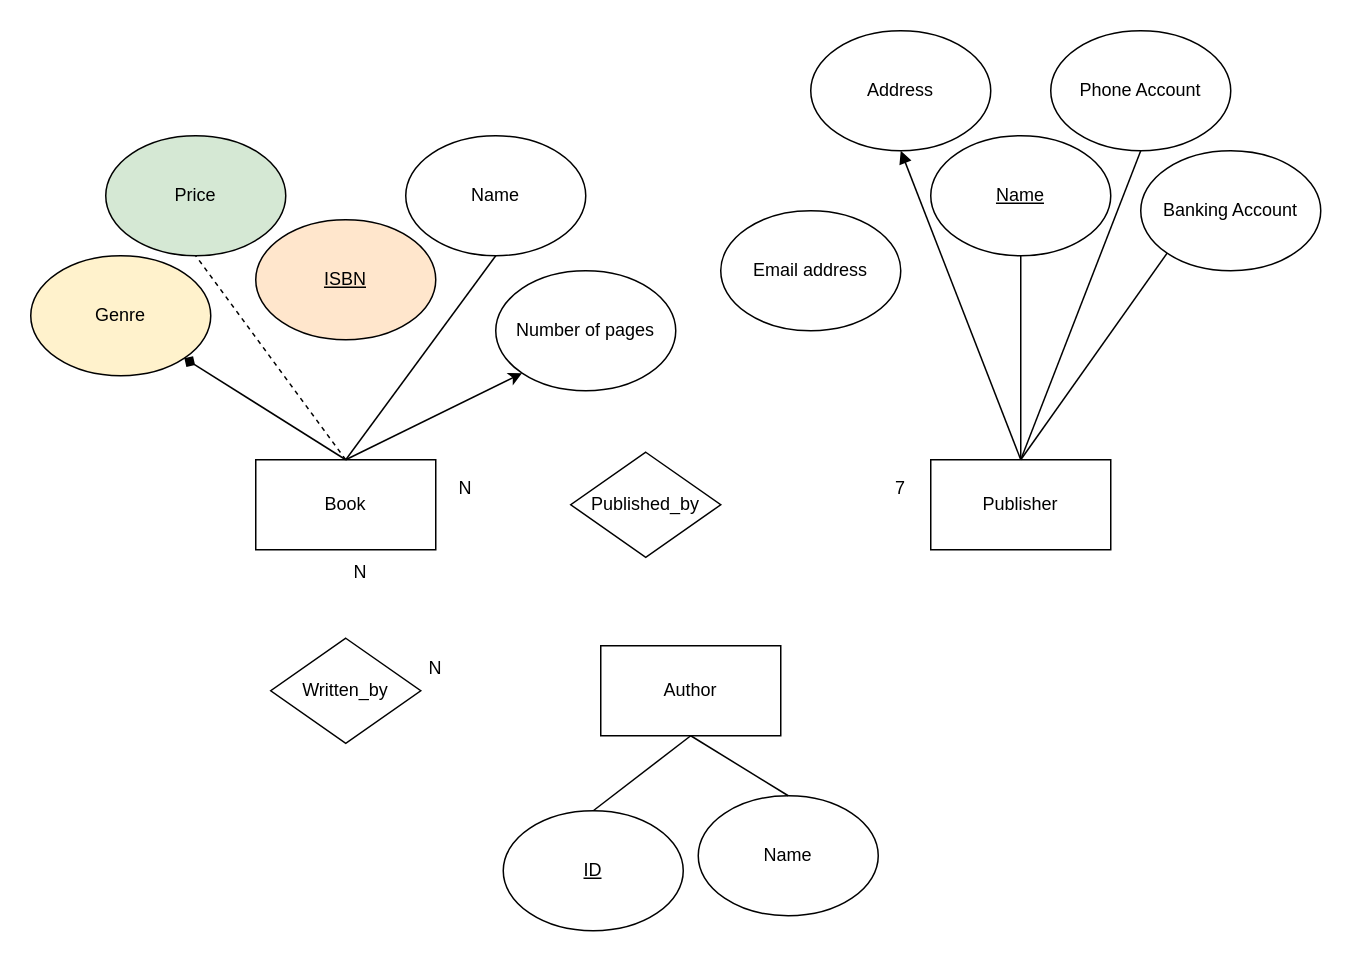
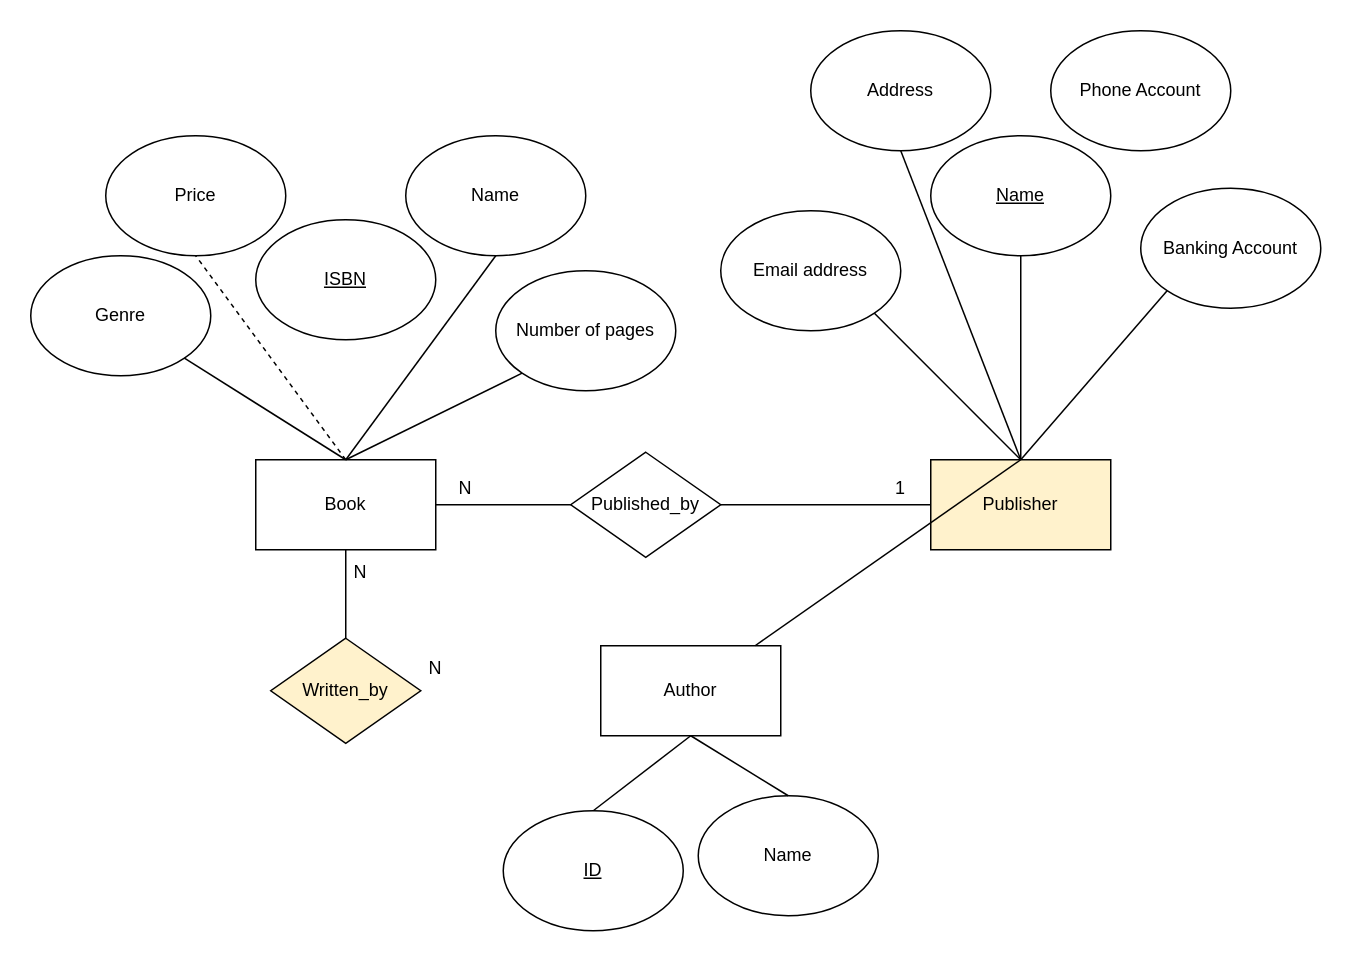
(906, 163) -> (903, 157)
(196, 196) -> (196, 196)
(1231, 211) -> (1231, 248)
(346, 280) -> (346, 280)
(1083, 298) -> (888, 553)
(121, 316) -> (121, 316)
(194, 364) -> (189, 361)
(512, 378) -> (516, 376)
none -> (945, 384)
(901, 488) -> (901, 488)
none -> (504, 505)
none -> (826, 505)
(1021, 505) -> (1021, 505)
none -> (346, 594)
(346, 691) -> (346, 691)
